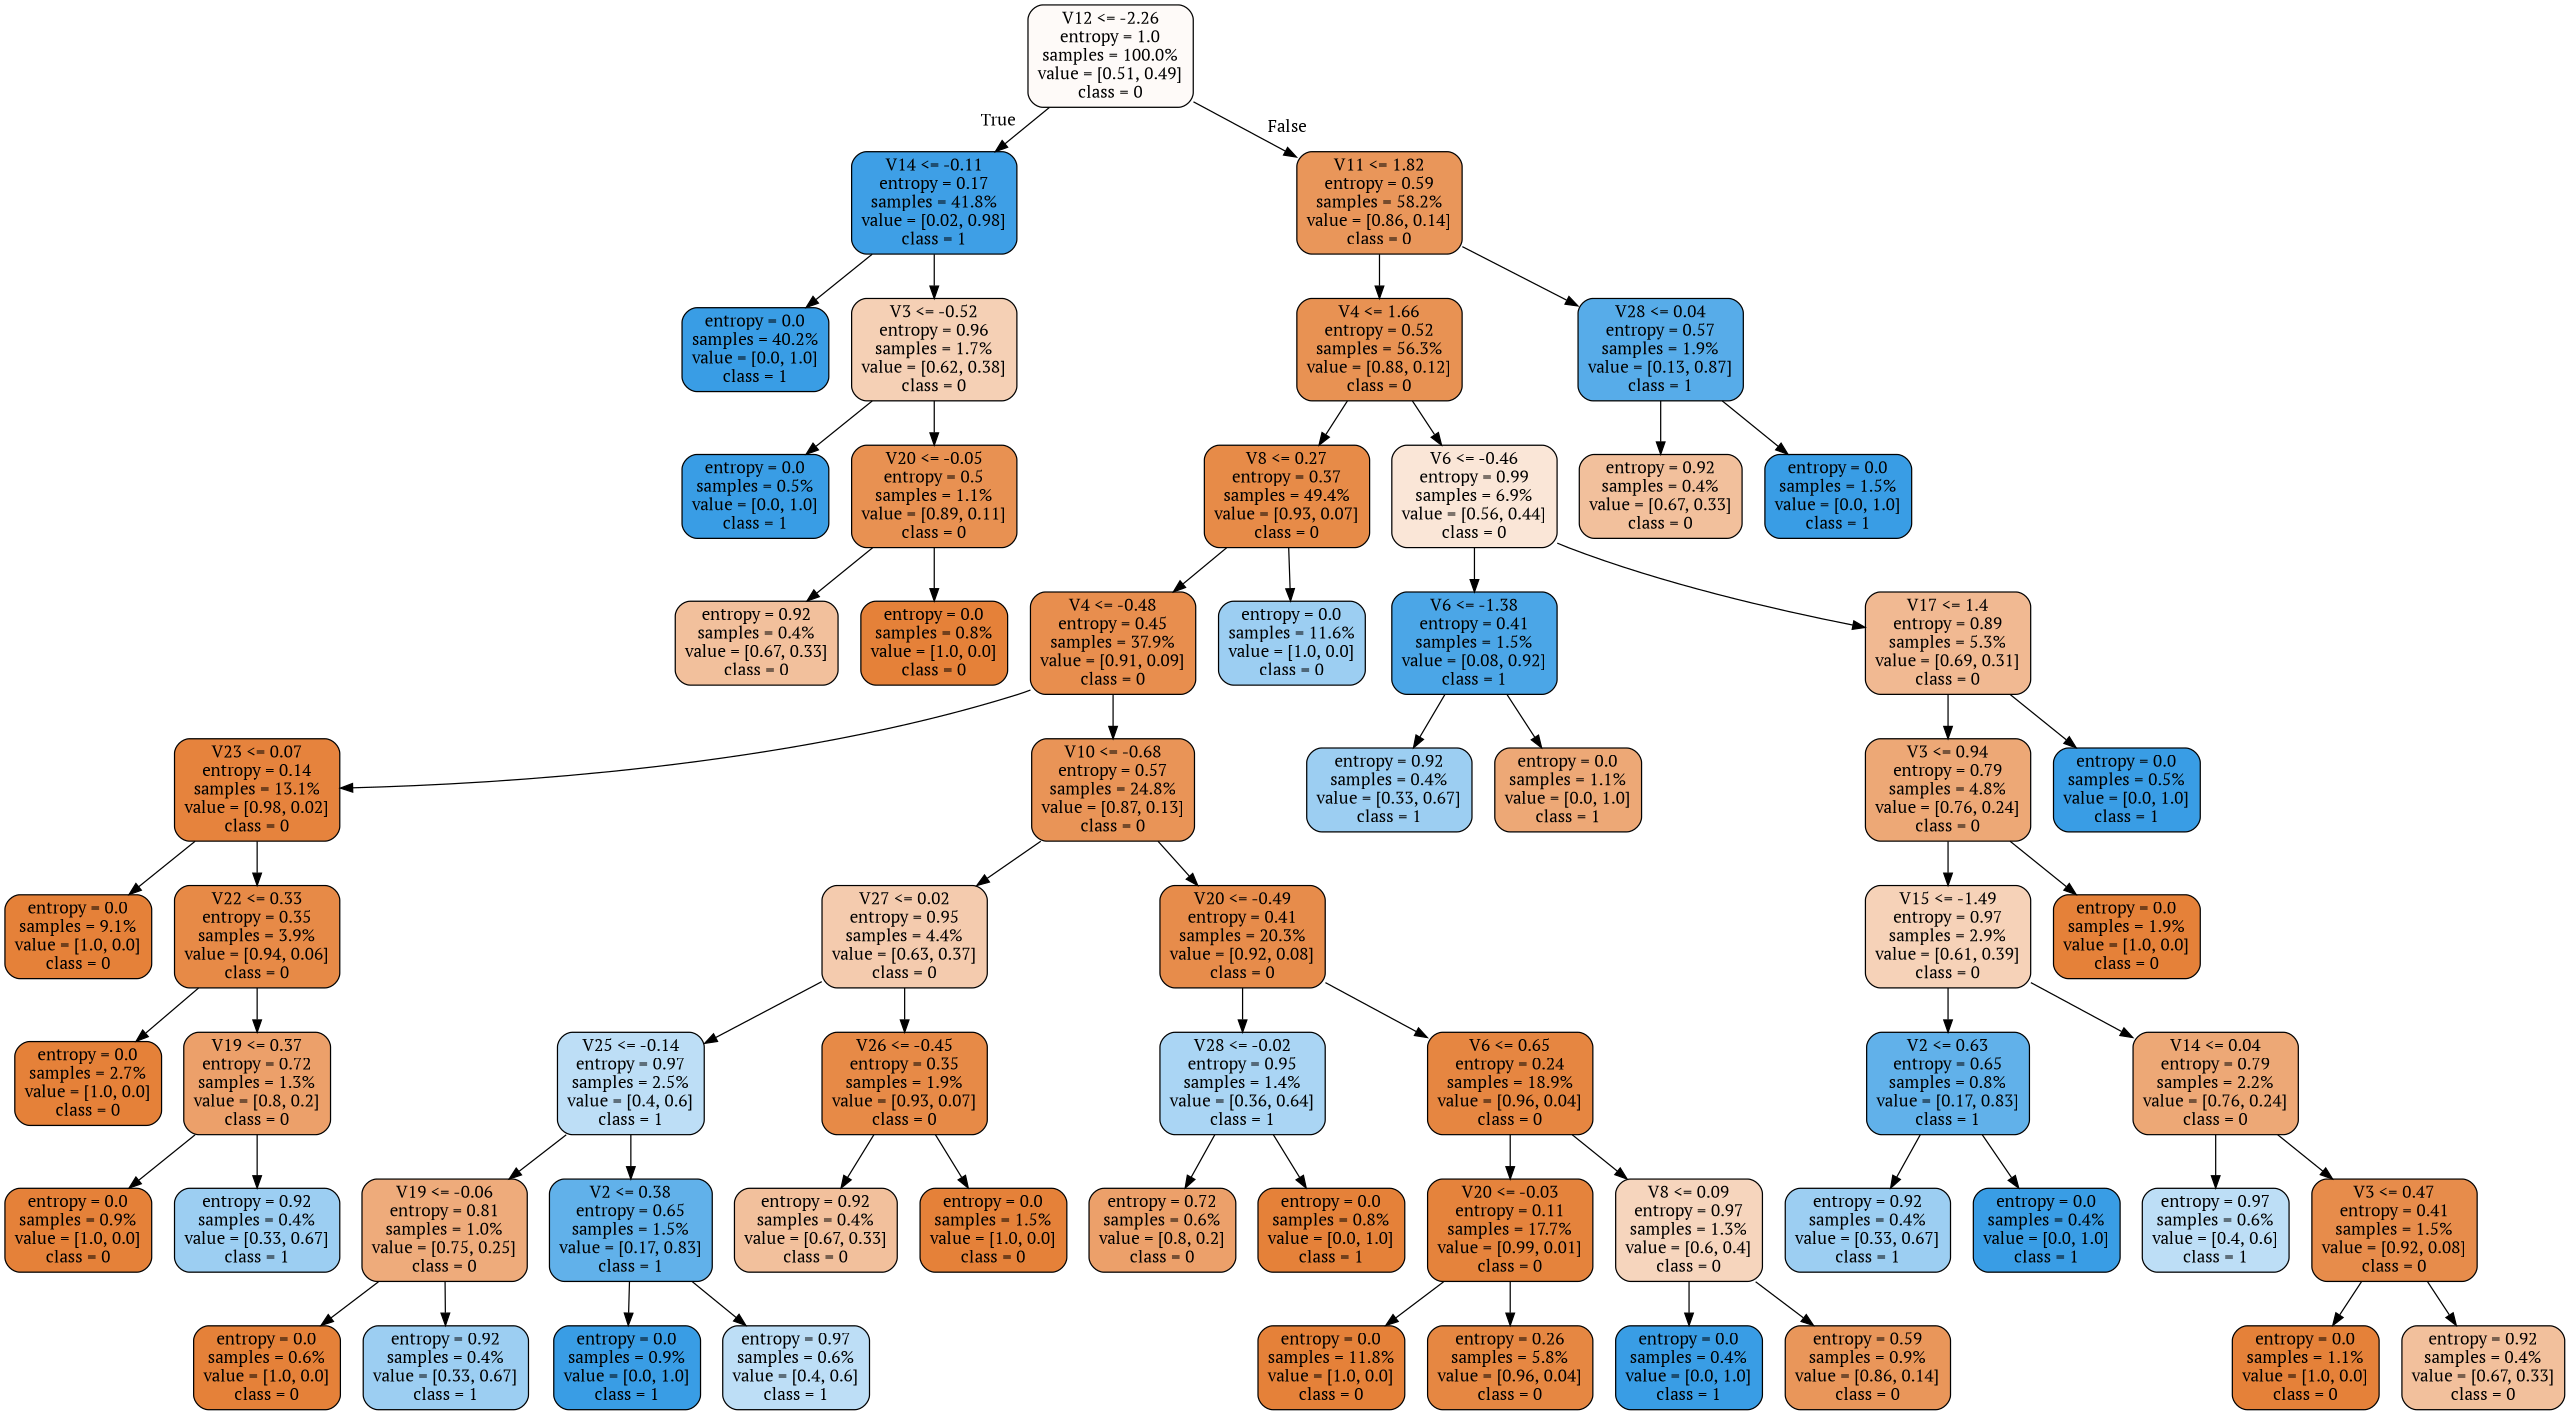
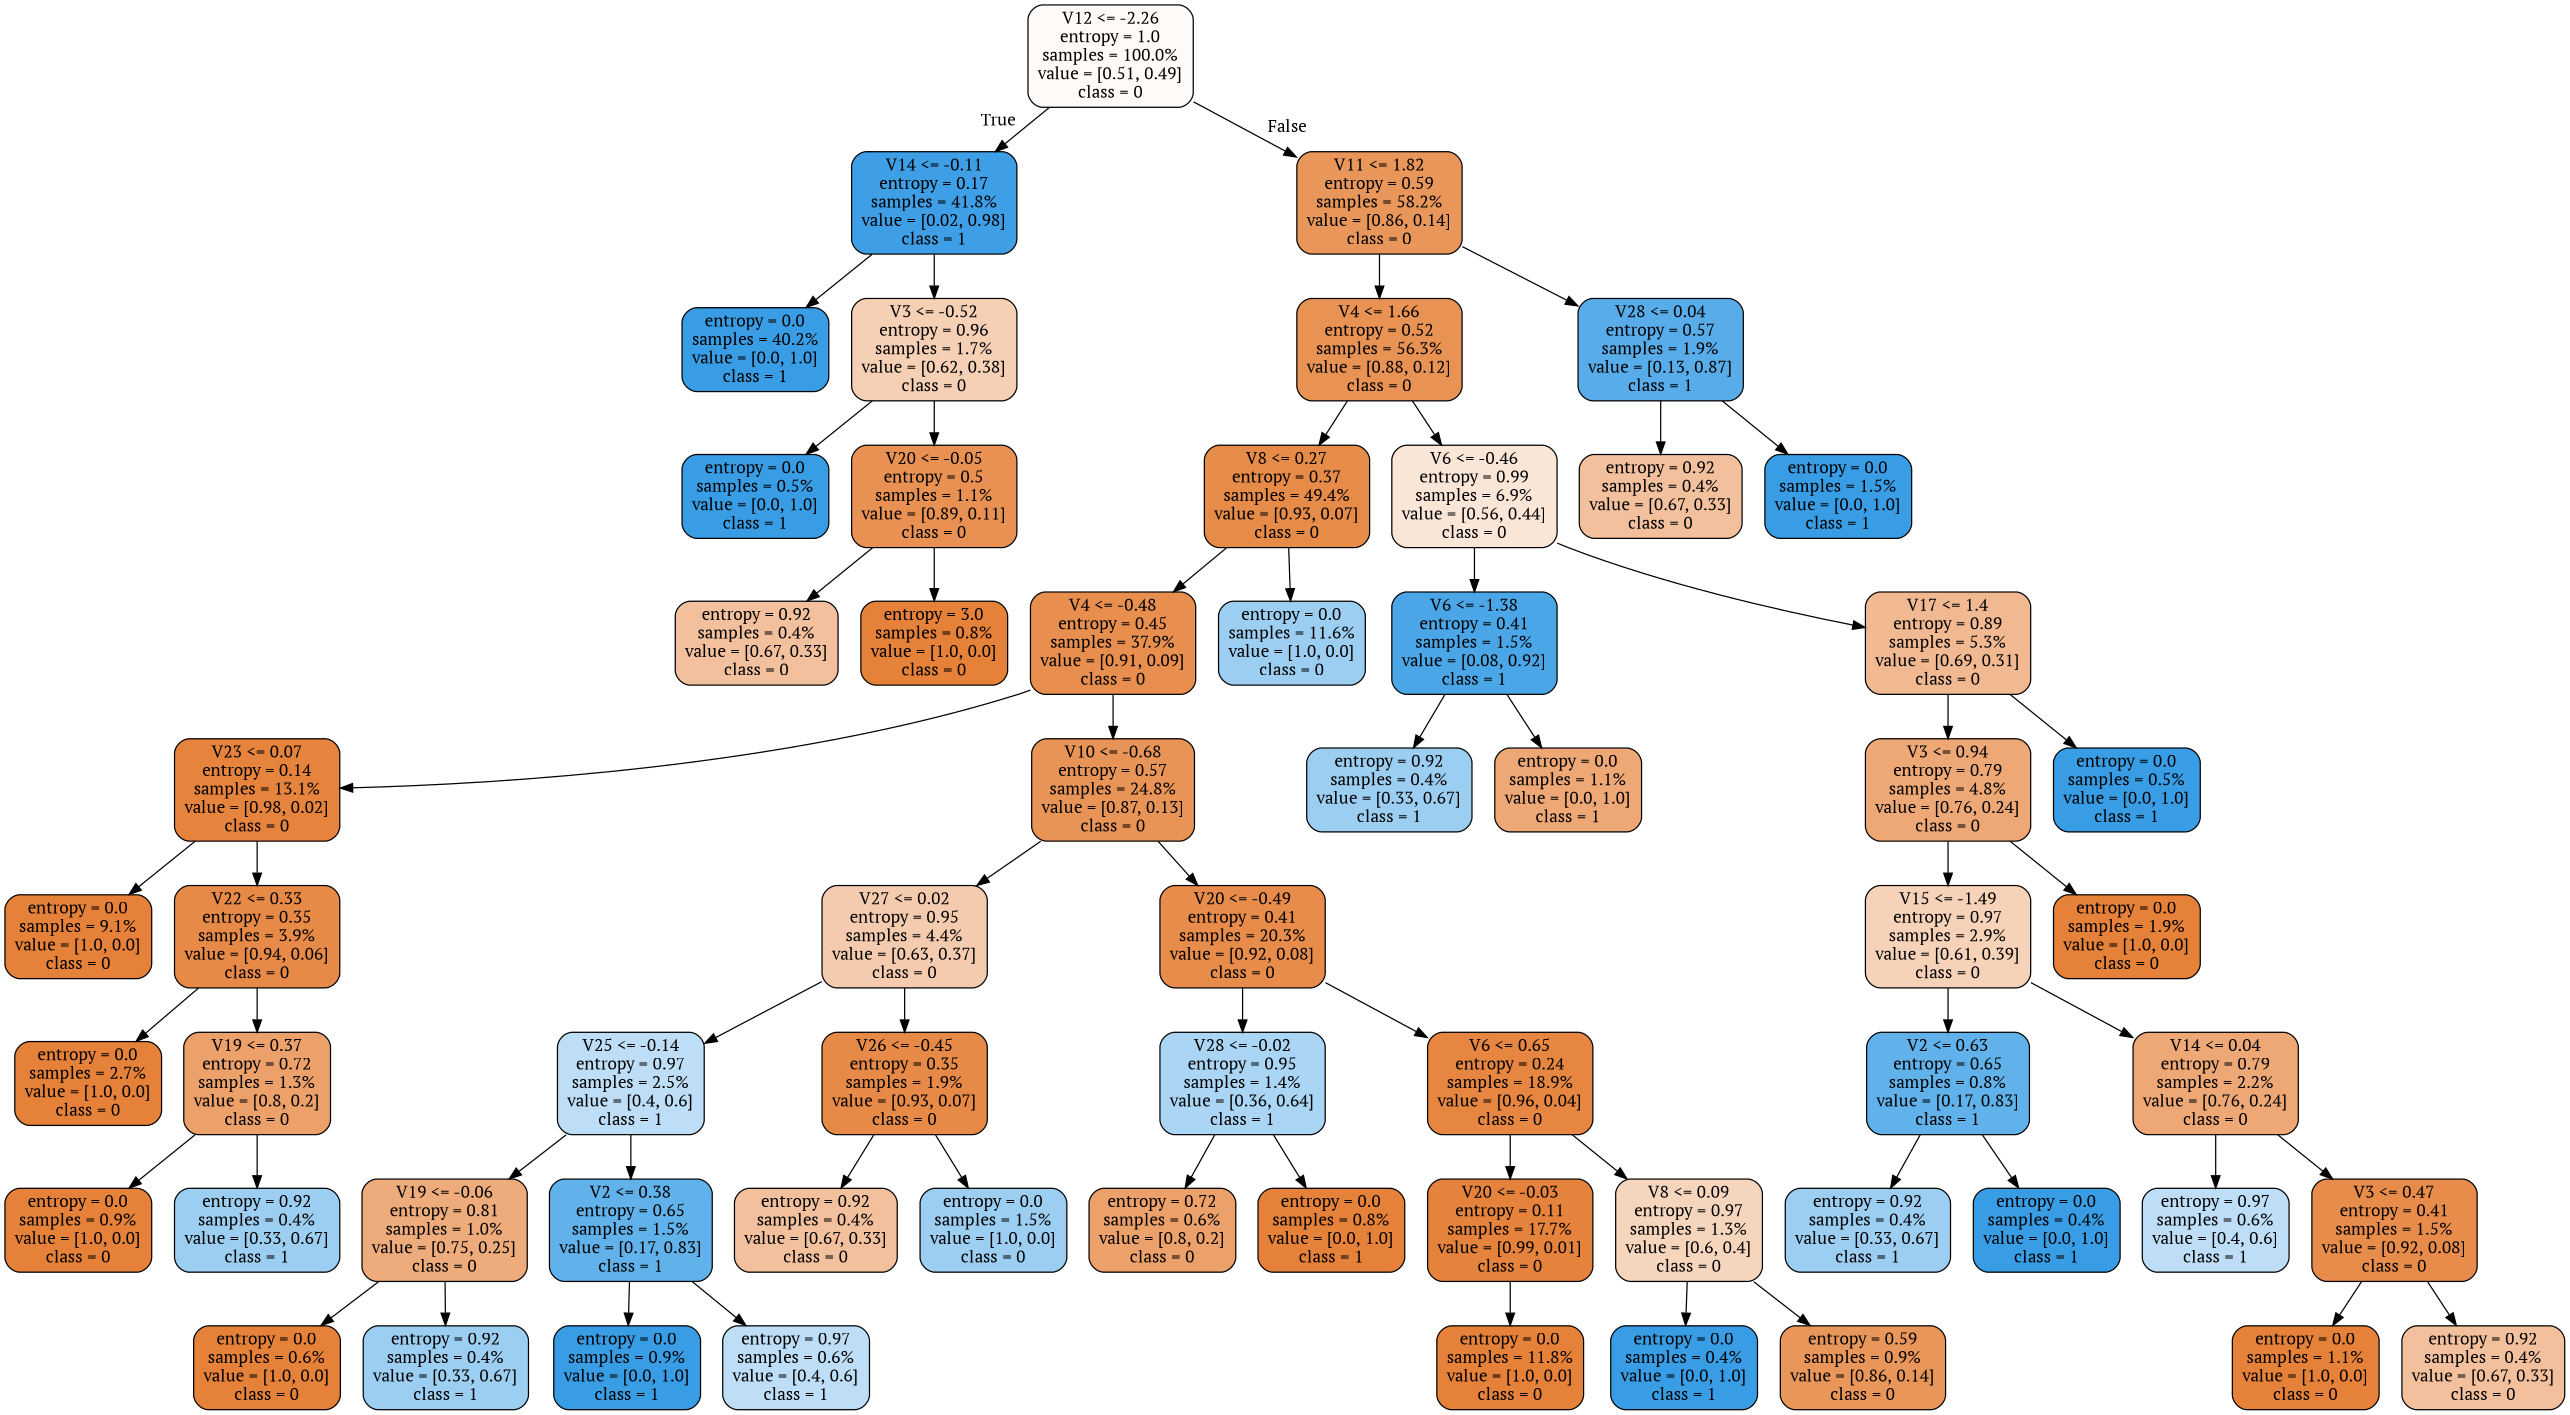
(934, 643) -> (934, 643)
(993, 1230) -> (993, 1230)
(1510, 1368) -> none
